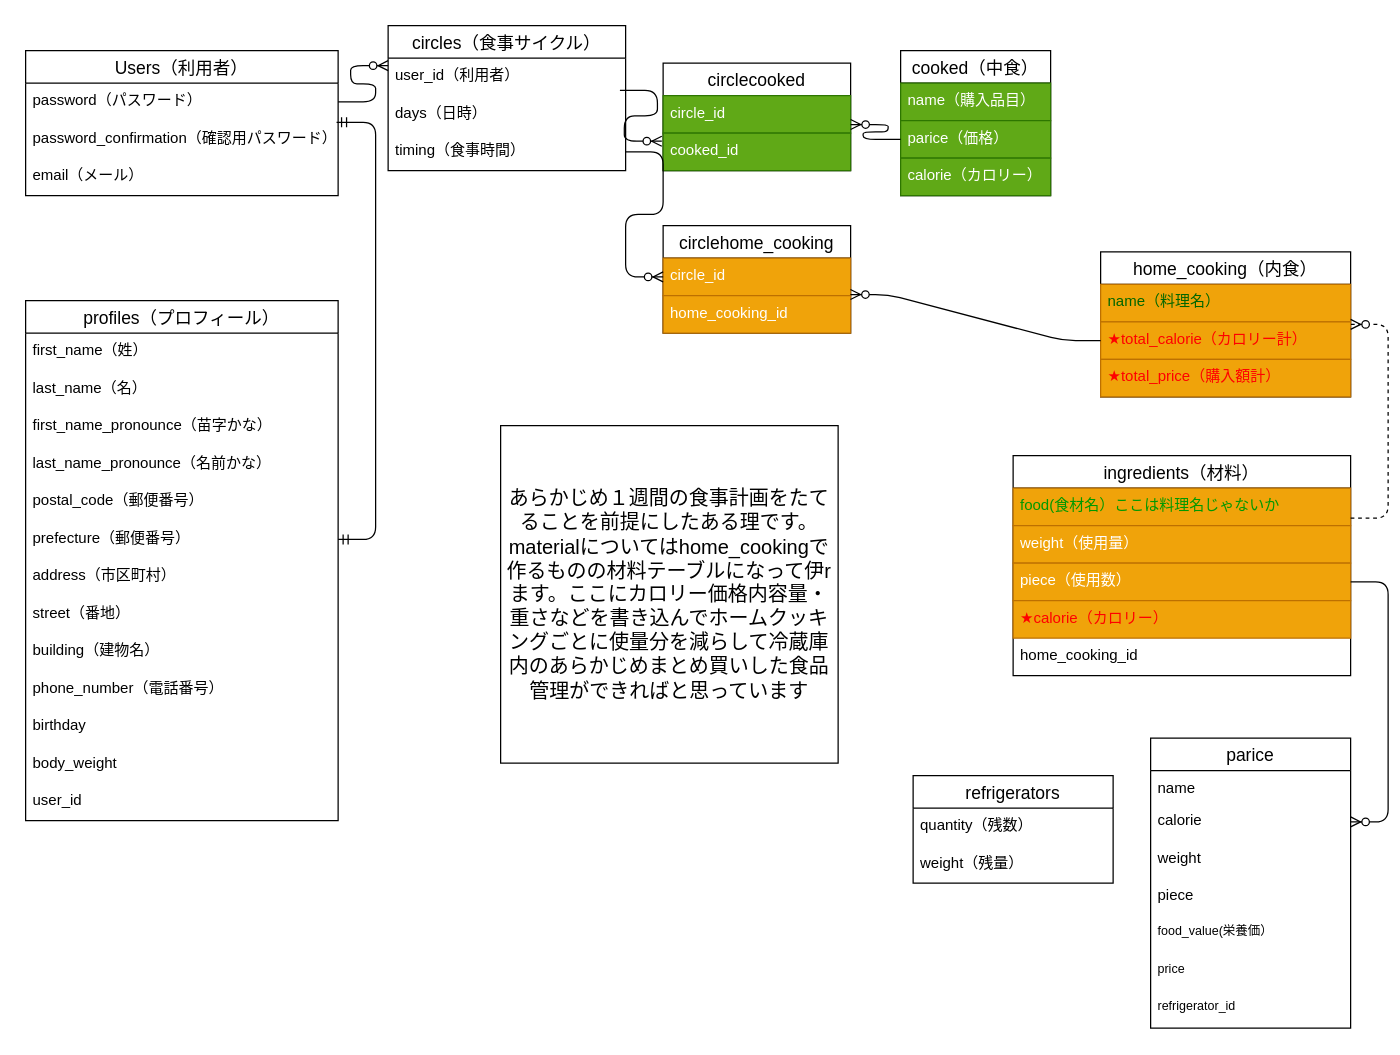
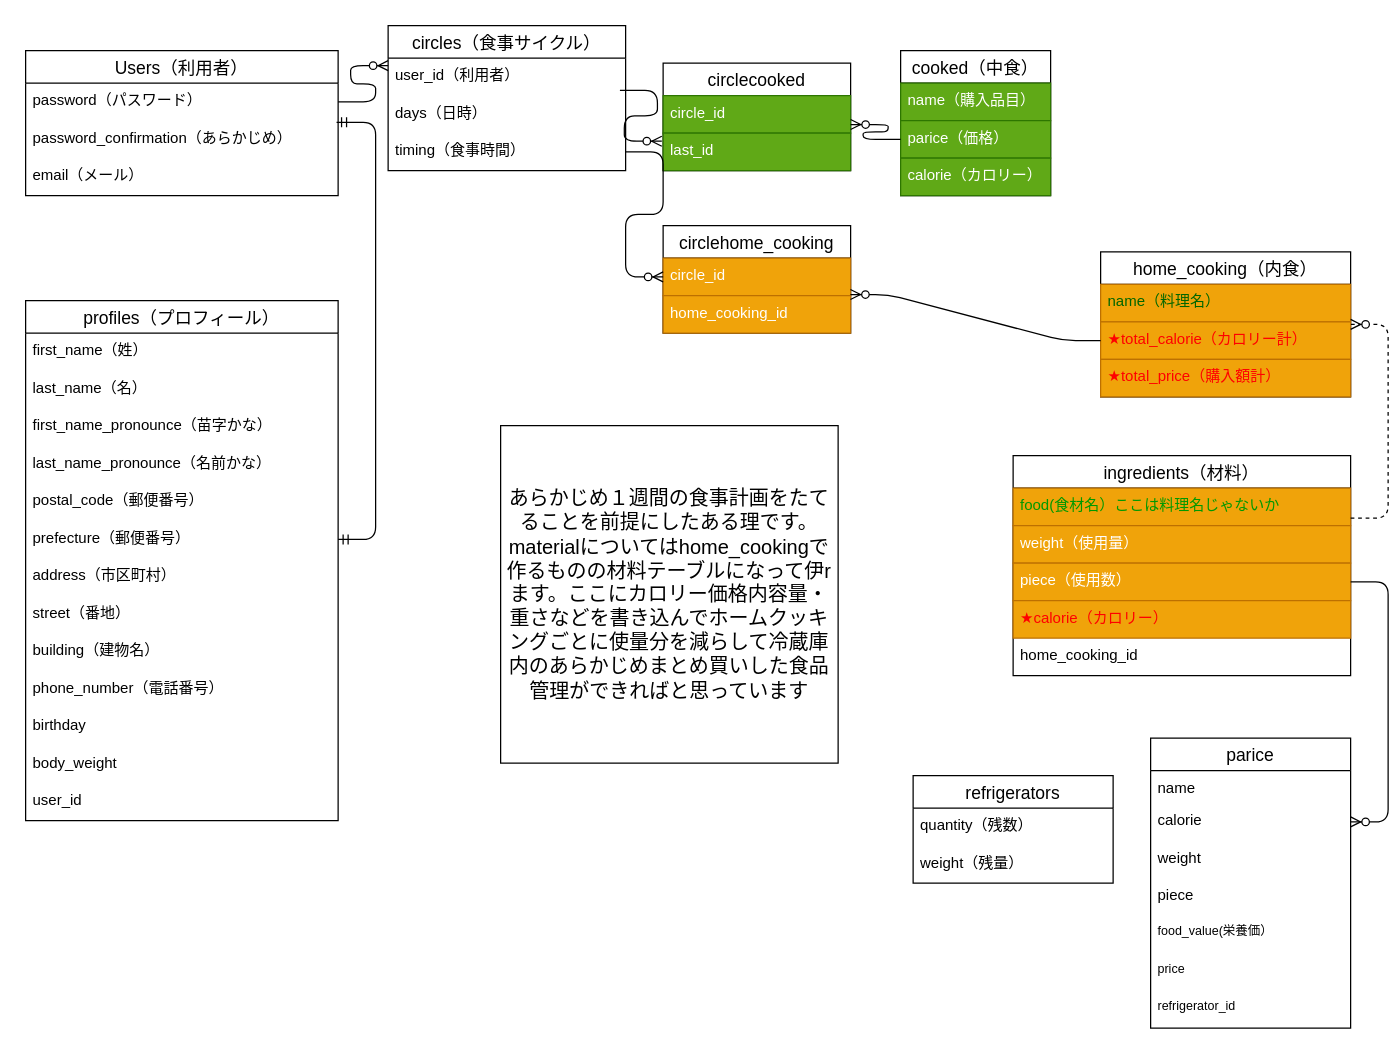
(192, 138) -> (169, 138)
(706, 150) -> (696, 150)
